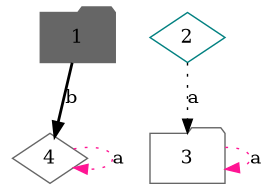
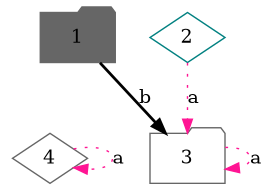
(188, 91) -> (188, 91)
(65, 93) -> (128, 93)
